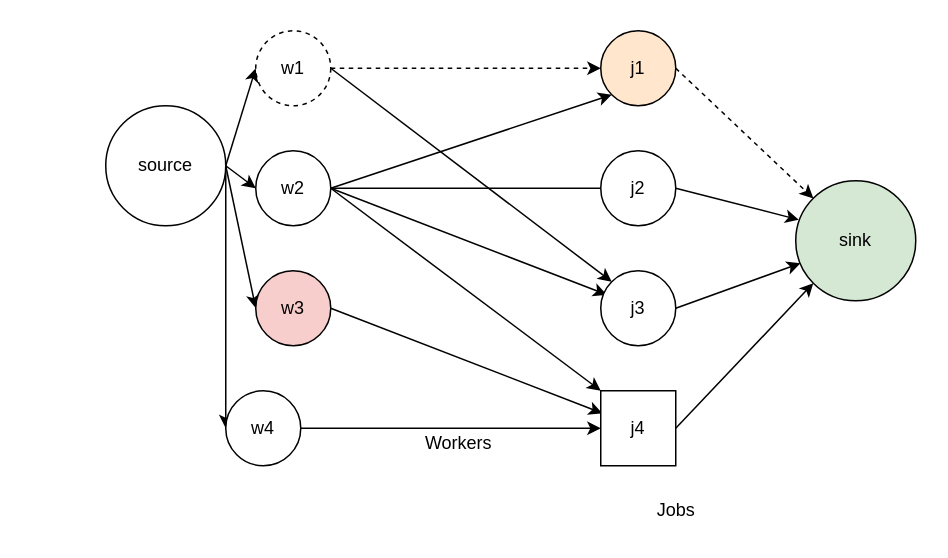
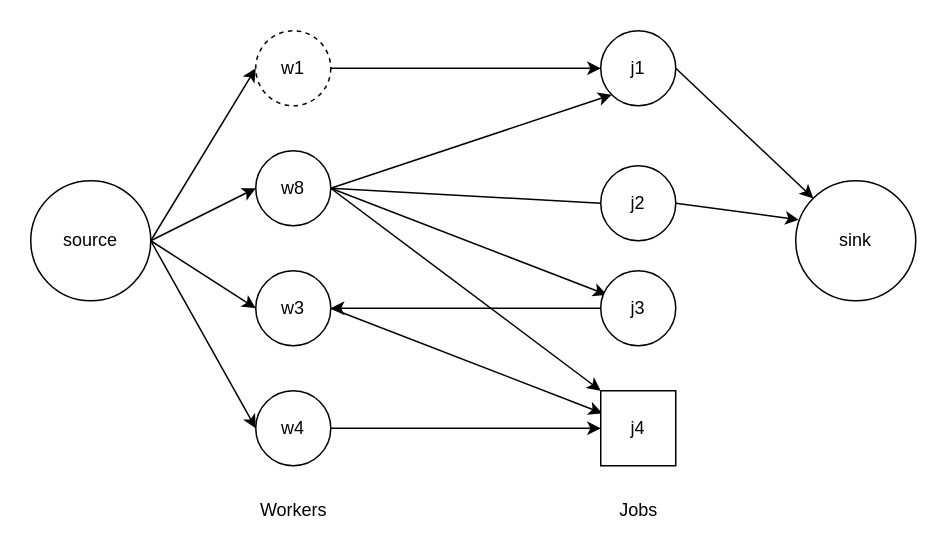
(462, 68) -> (462, 68)
(638, 68) -> (638, 68)
(741, 130) -> (741, 130)
(166, 166) -> (91, 241)
(469, 173) -> none
(293, 188) -> (293, 188)
(638, 188) -> (638, 203)
(856, 241) -> (856, 241)
(734, 287) -> (470, 308)
(293, 308) -> (293, 308)
(741, 359) -> none
(263, 428) -> (293, 428)
(458, 443) -> (293, 511)
(676, 511) -> (638, 511)
